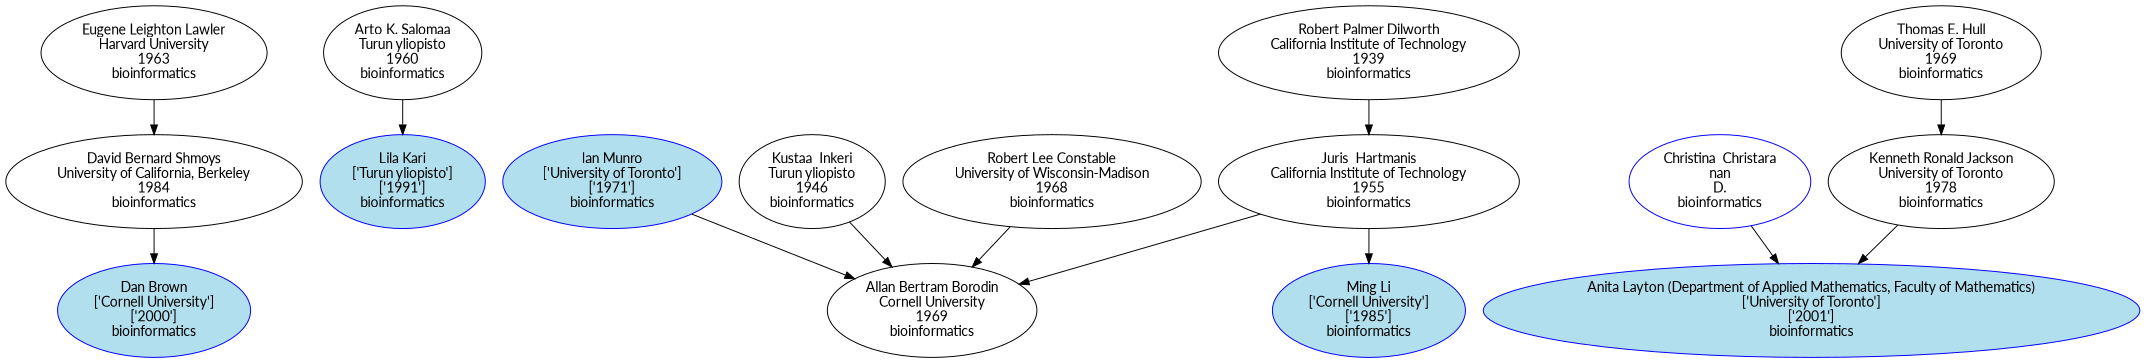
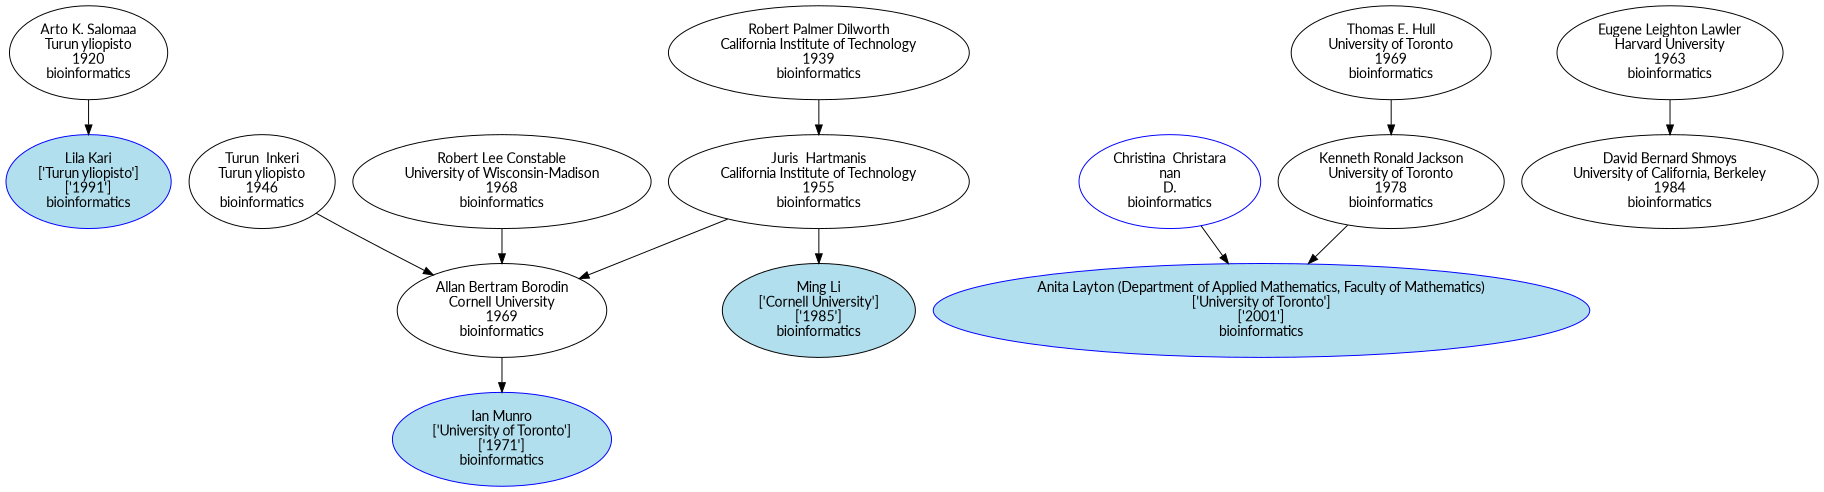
(403, 53) -> (89, 53)
(812, 182) -> (262, 182)
(769, 245) -> (502, 370)
(154, 310) -> none
(1369, 310) -> (819, 310)
